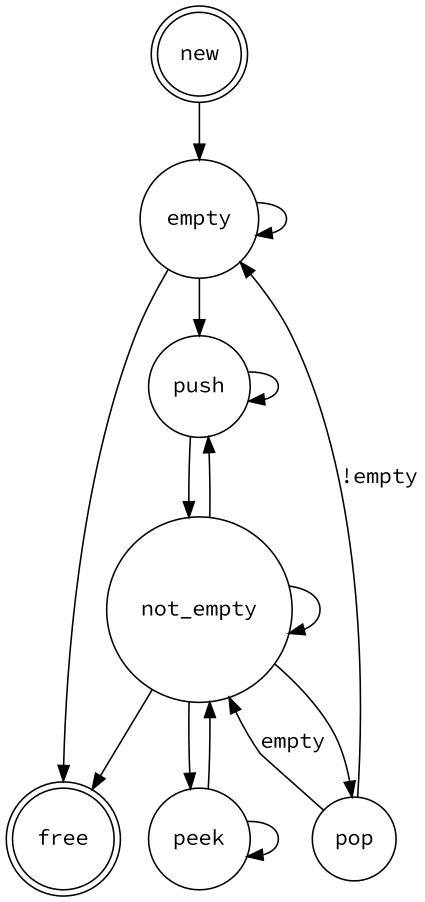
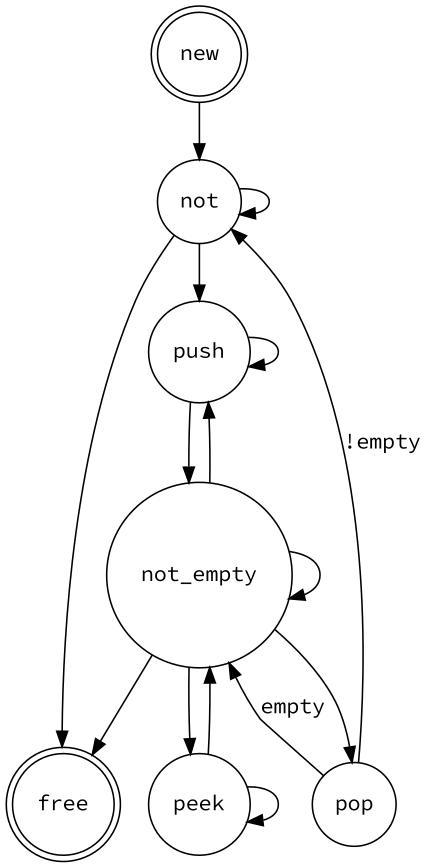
(199, 219) -> (199, 202)
